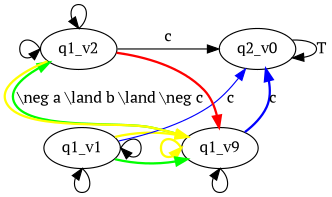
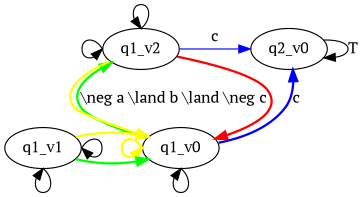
(162, 49) -> (209, 49)
(185, 120) -> none
(220, 148) -> (181, 148)
